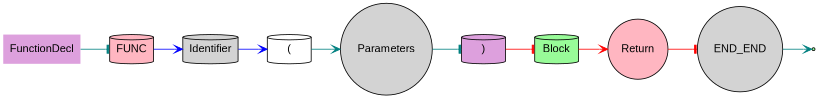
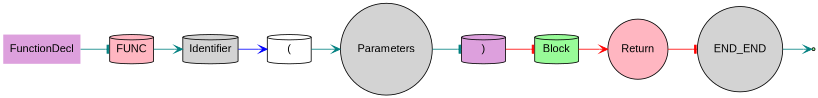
(164, 49) -> (164, 49)
